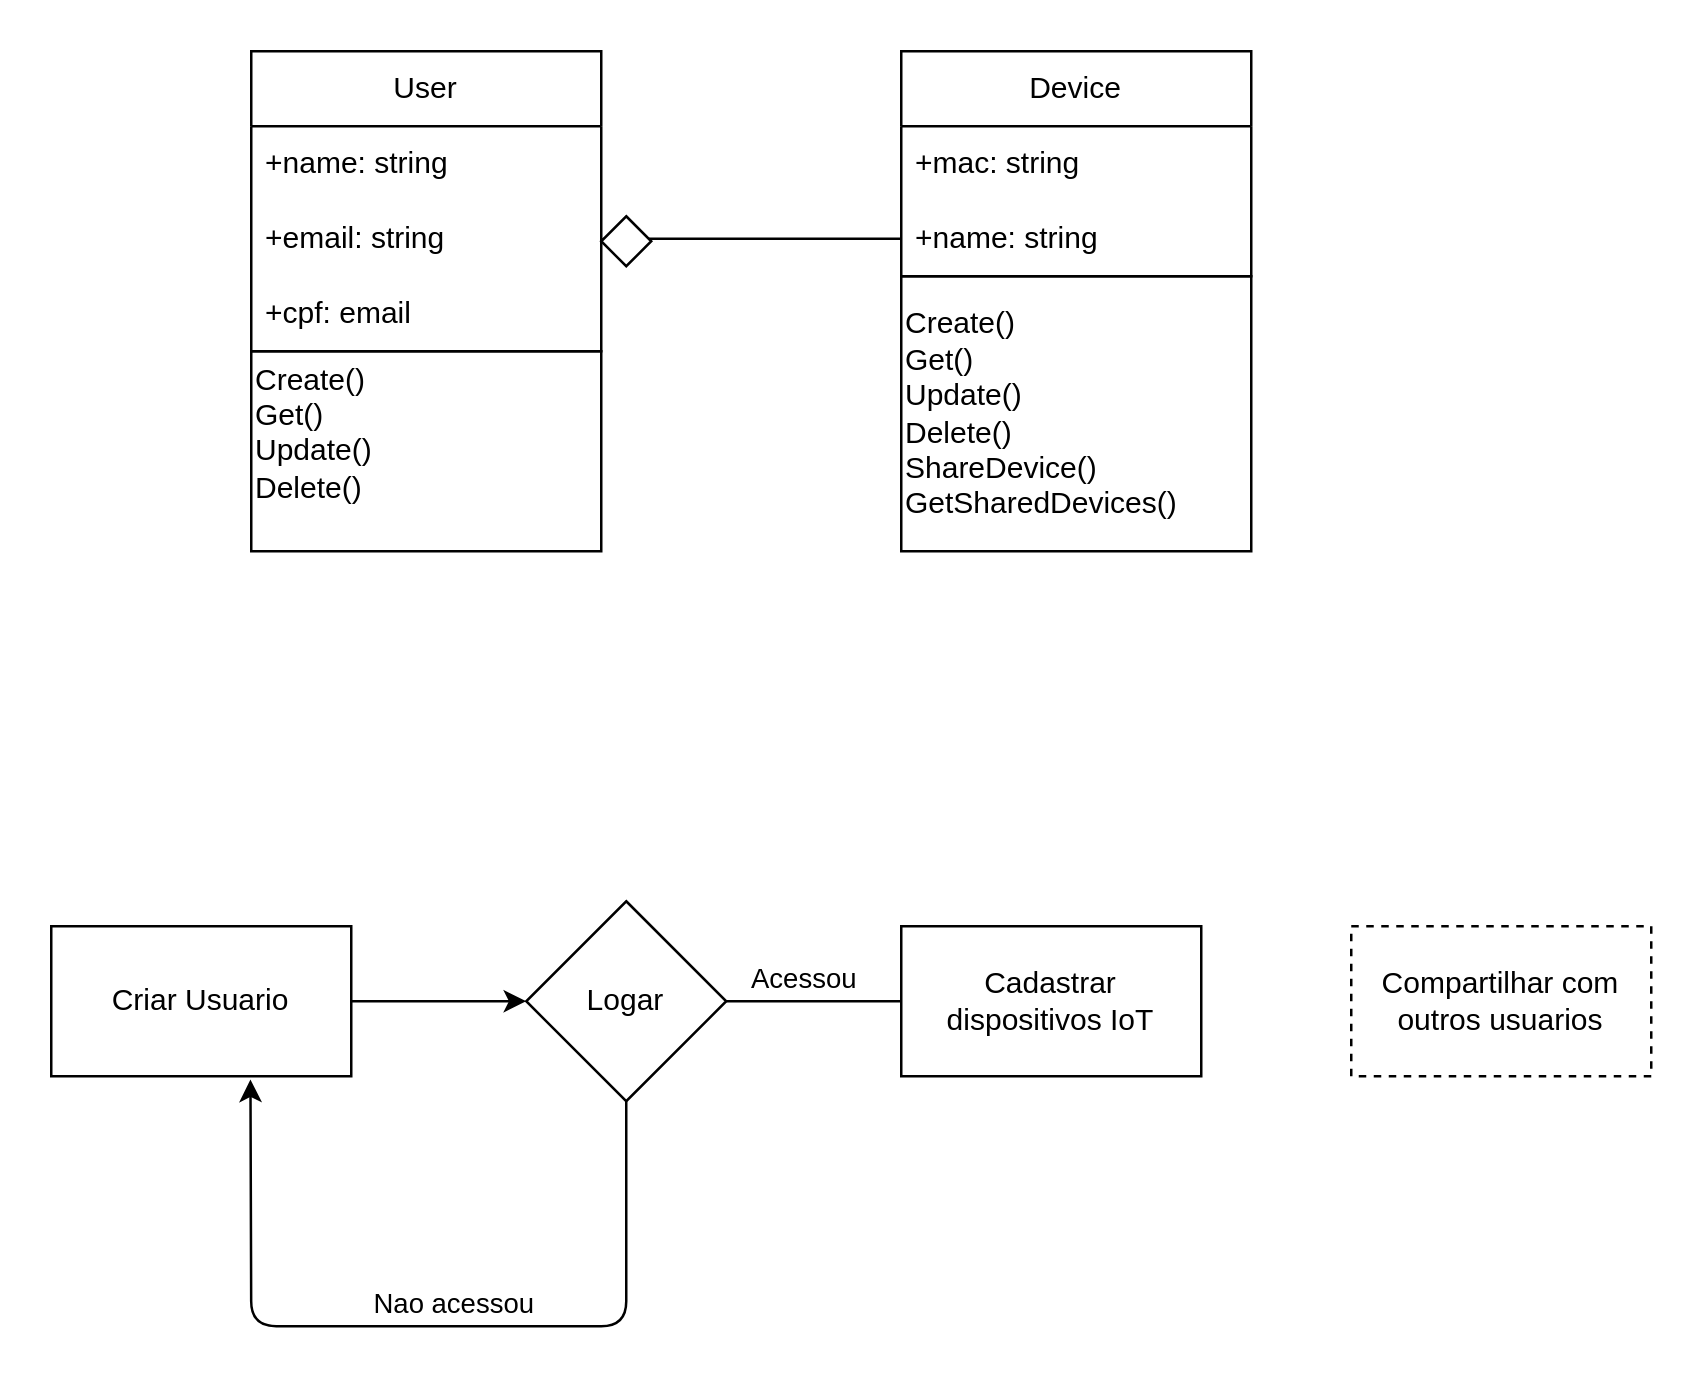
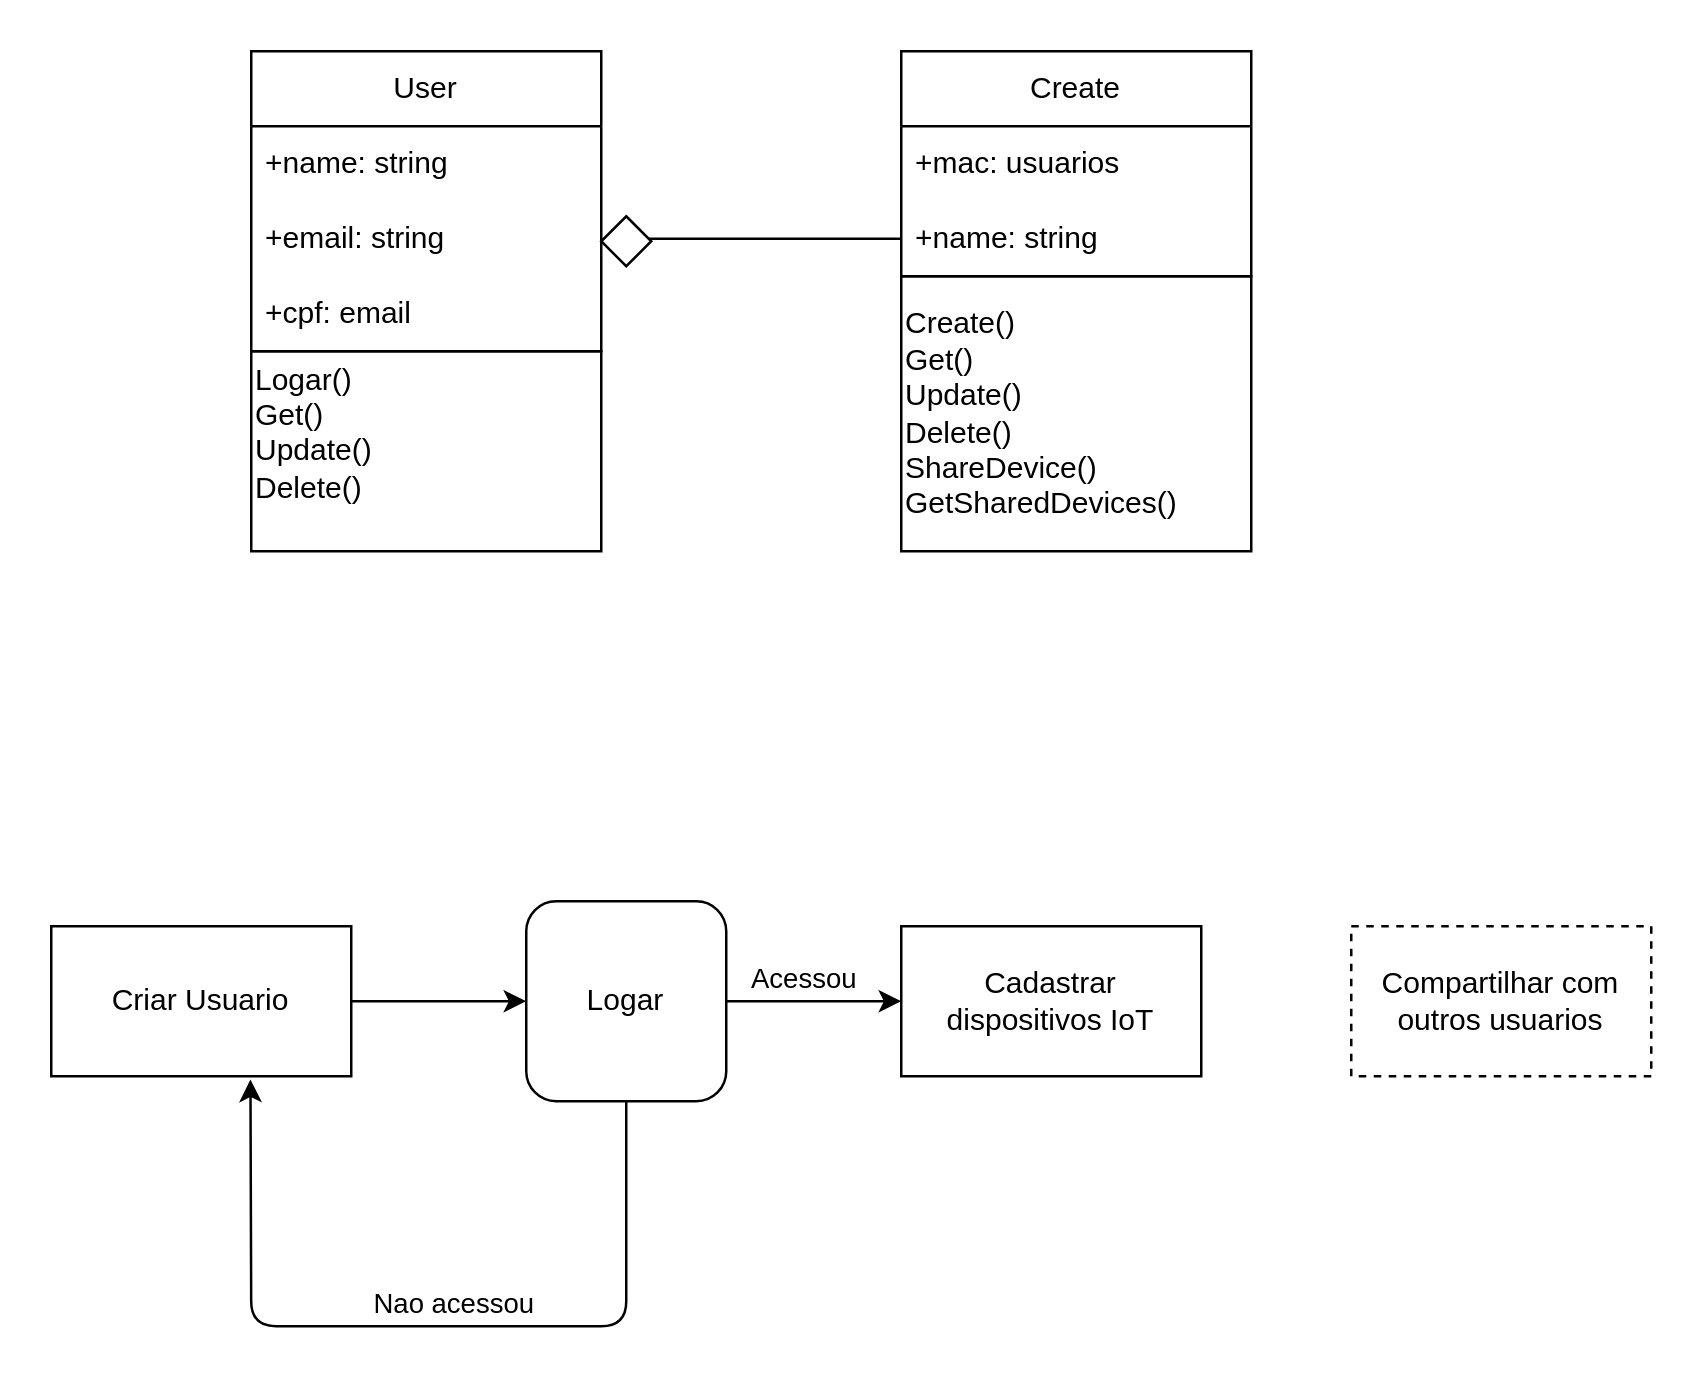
(1076, 89) -> (1076, 89)
(1005, 164) -> (1022, 164)
(323, 451) -> (323, 451)
(626, 1001) -> (626, 1001)
(890, 1001) -> (883, 1001)
